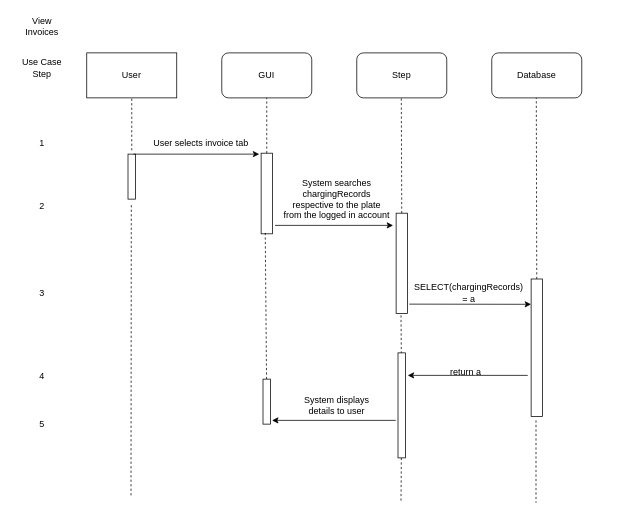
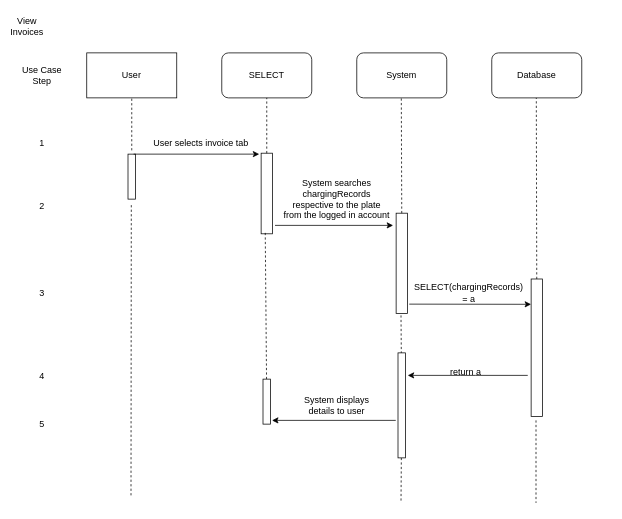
(42, 27) -> (27, 27)
(42, 68) -> (42, 75)
(267, 75) -> (267, 75)
(402, 75) -> (402, 75)
